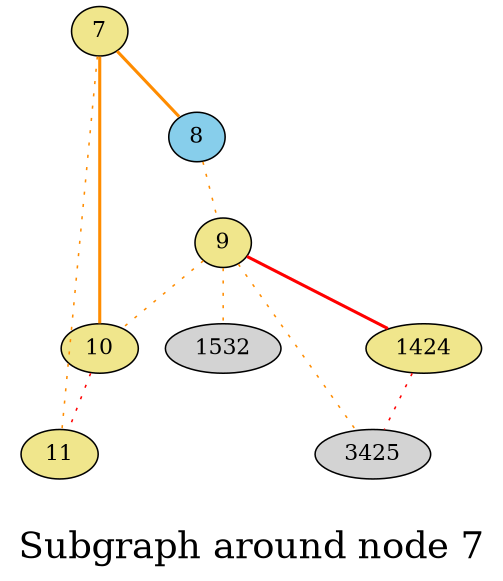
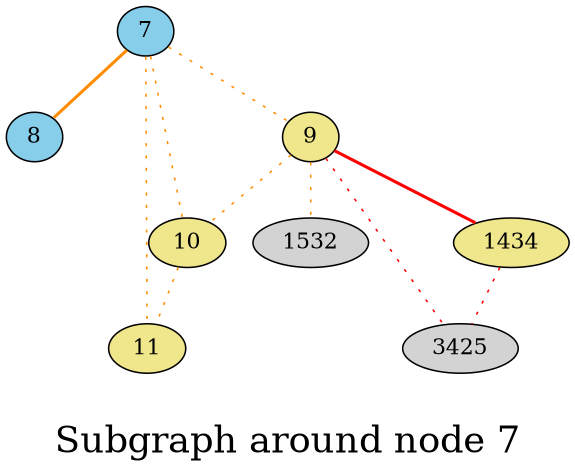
(100, 31) -> (146, 31)
(100, 190) -> (166, 137)
(210, 190) -> (228, 84)
(297, 347) -> (385, 241)
(424, 348) -> (511, 243)
(80, 401) -> (167, 296)
